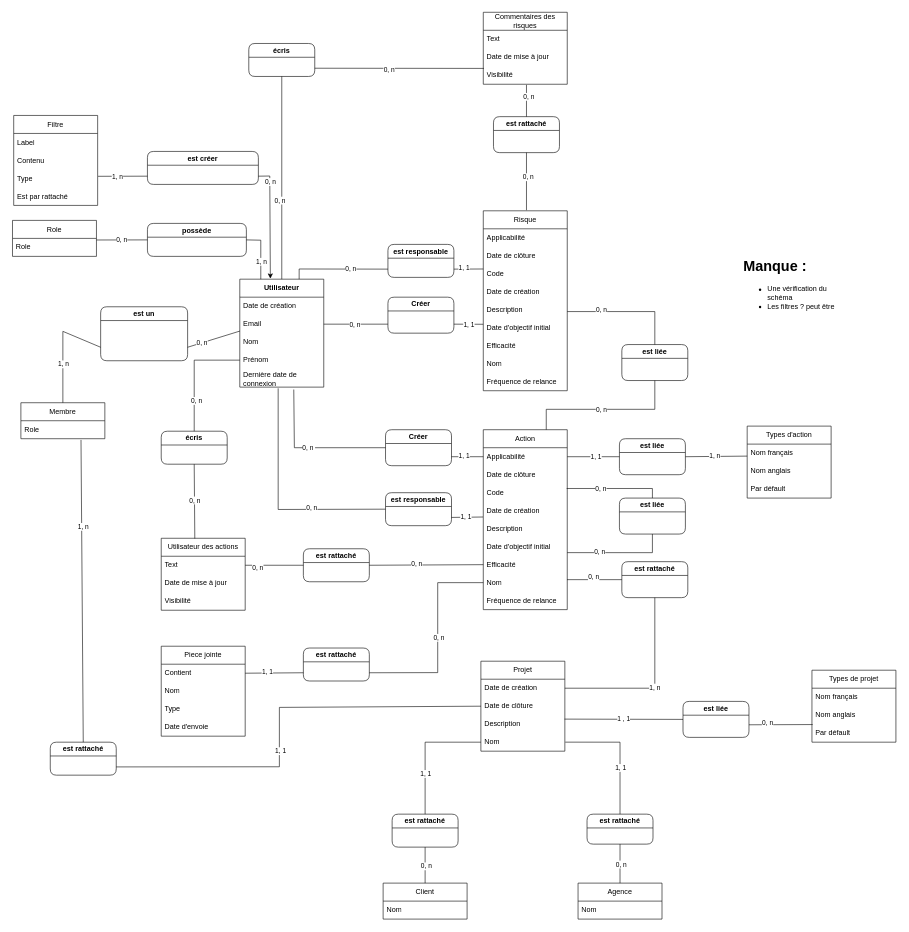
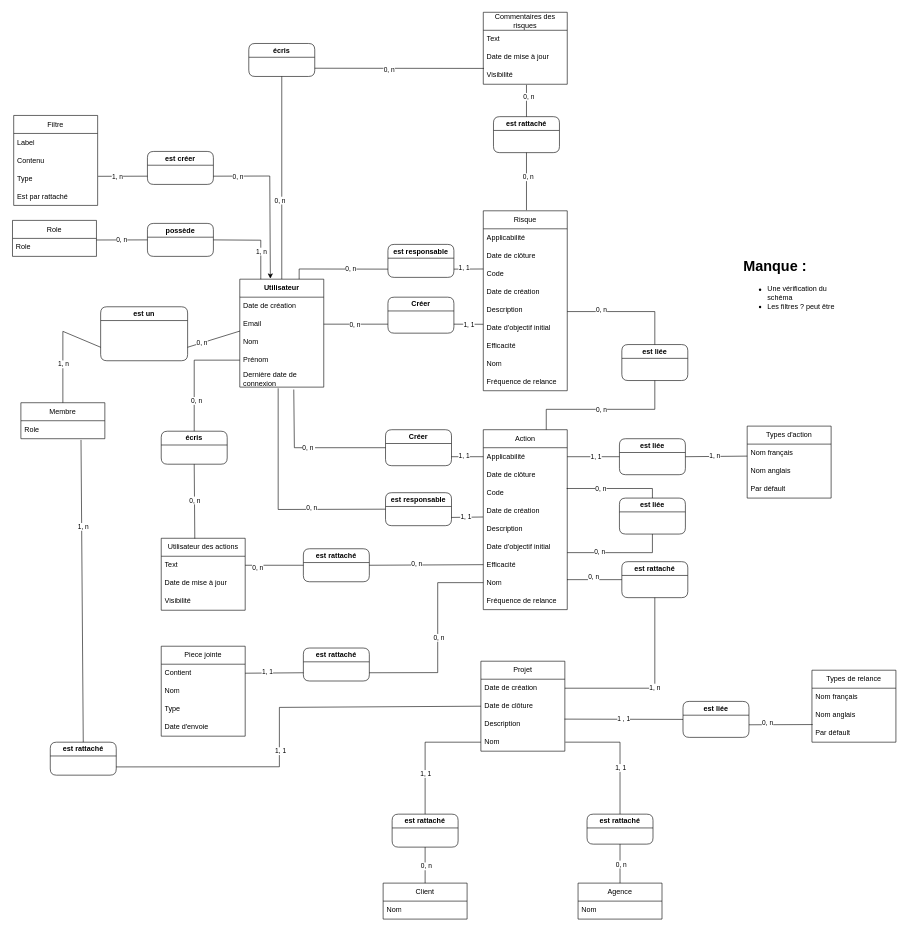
(203, 168) -> (180, 168)
(197, 240) -> (180, 240)
(854, 680) -> (854, 680)
